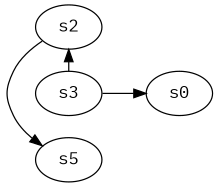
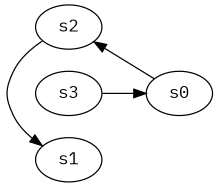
(69, 67) -> (129, 64)
(69, 160) -> (69, 160)
